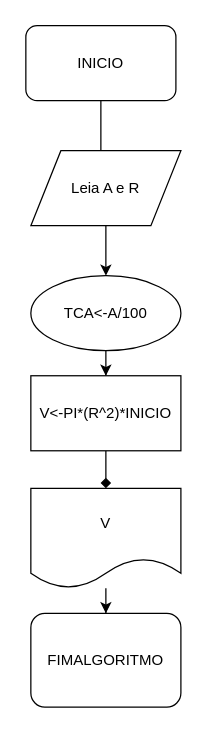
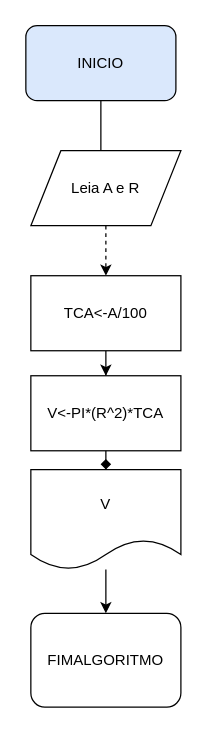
(101, 63) -> (101, 63)
(106, 246) -> (106, 246)
(106, 313) -> (106, 313)
(106, 413) -> (106, 413)
(106, 538) -> (106, 519)
